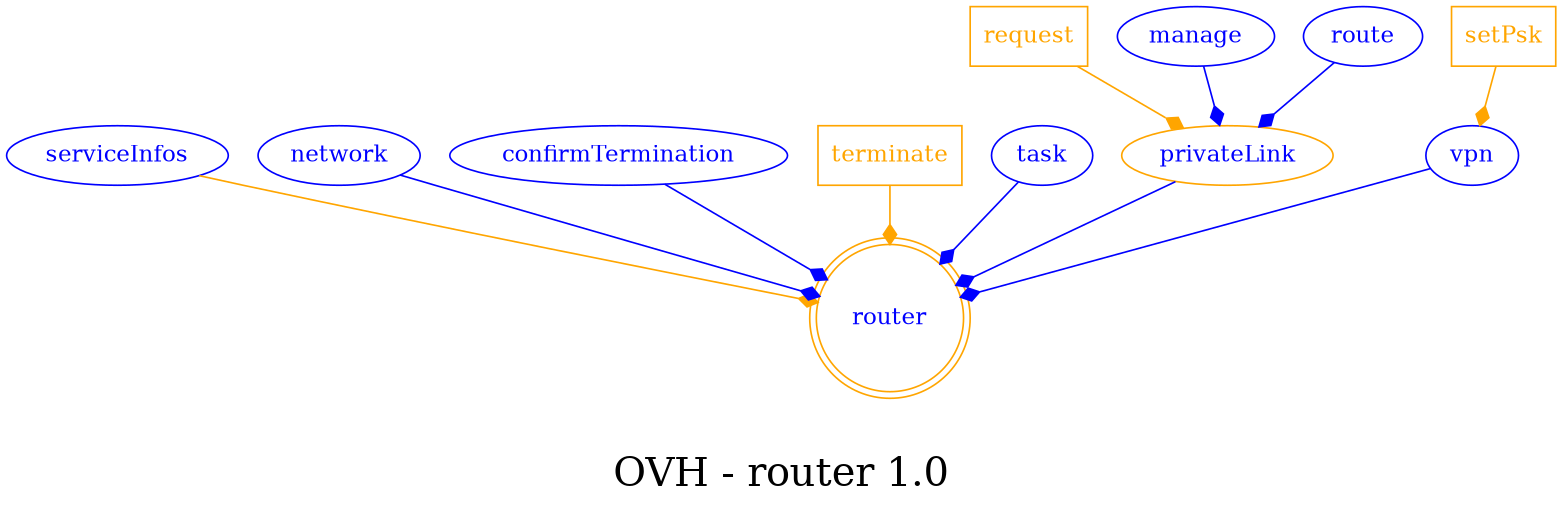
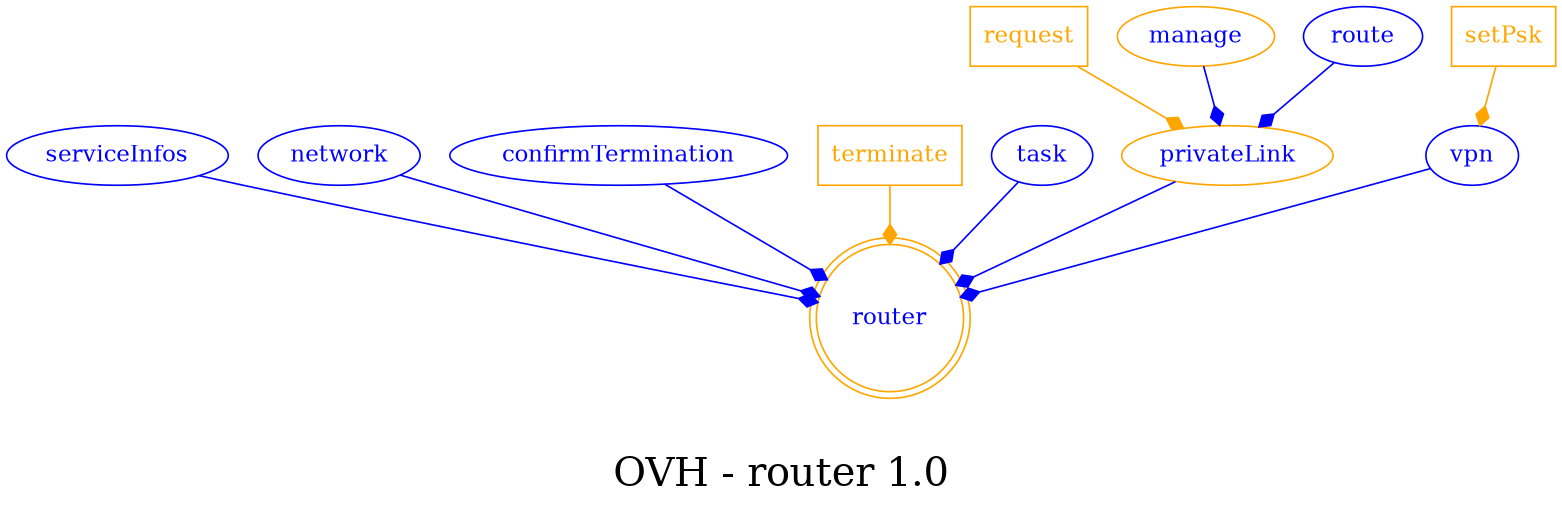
(1196, 36) -> (1196, 36)
(498, 238) -> (498, 238)
